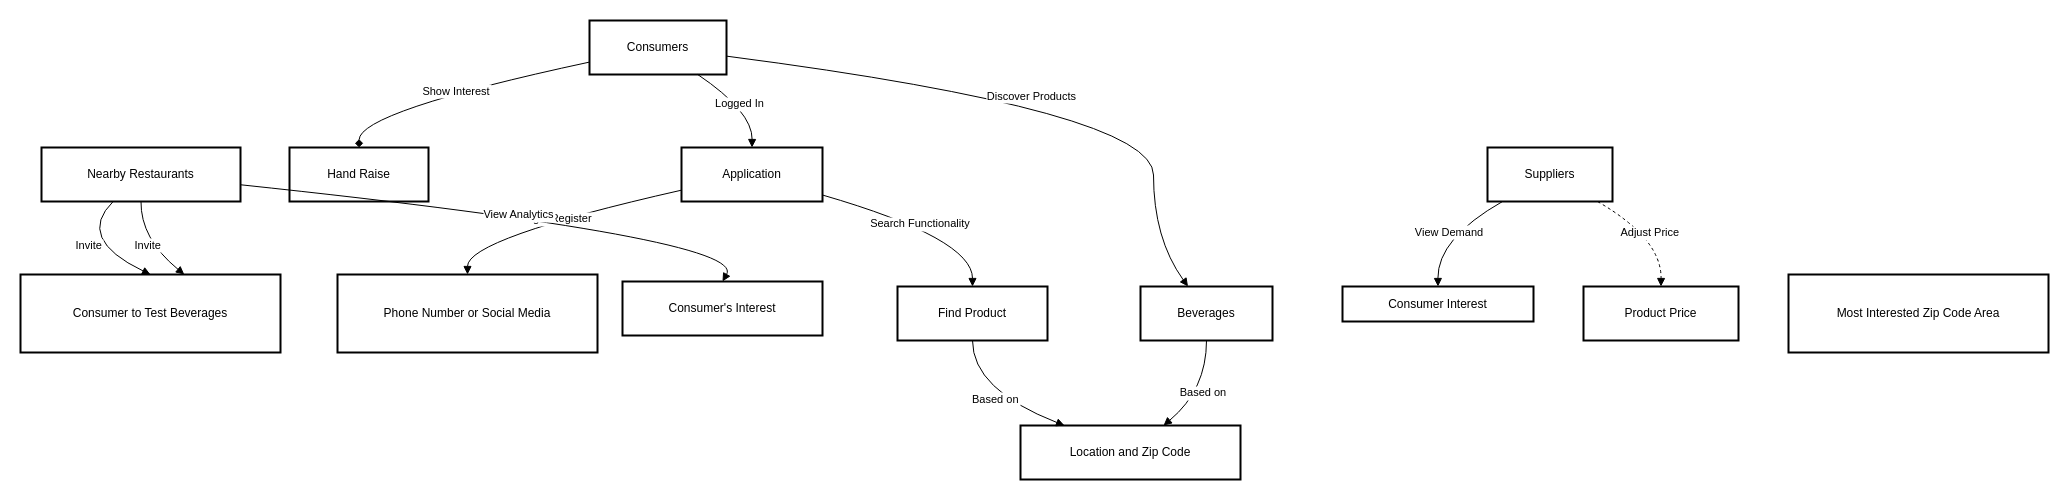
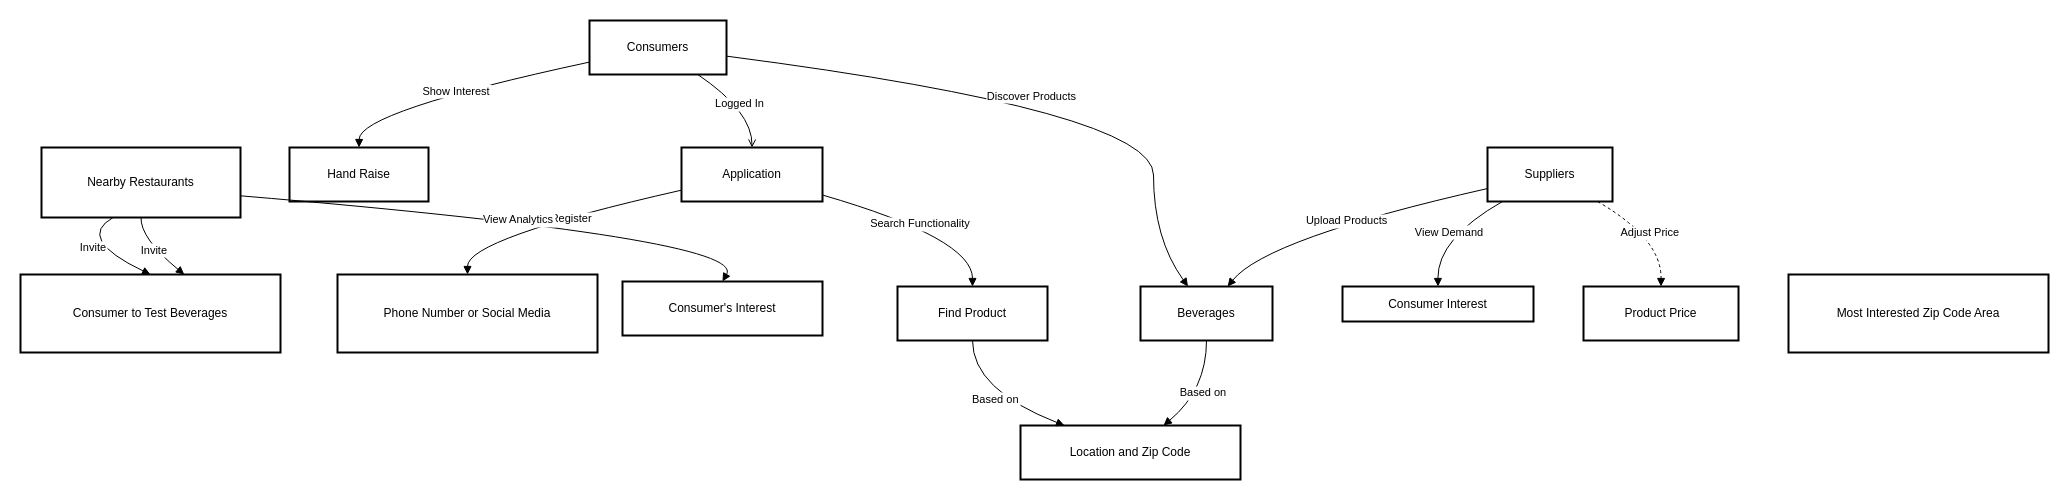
(748, 123) -> (748, 127)
(360, 138) -> (360, 138)
(141, 175) -> (141, 183)
none -> (1416, 206)
